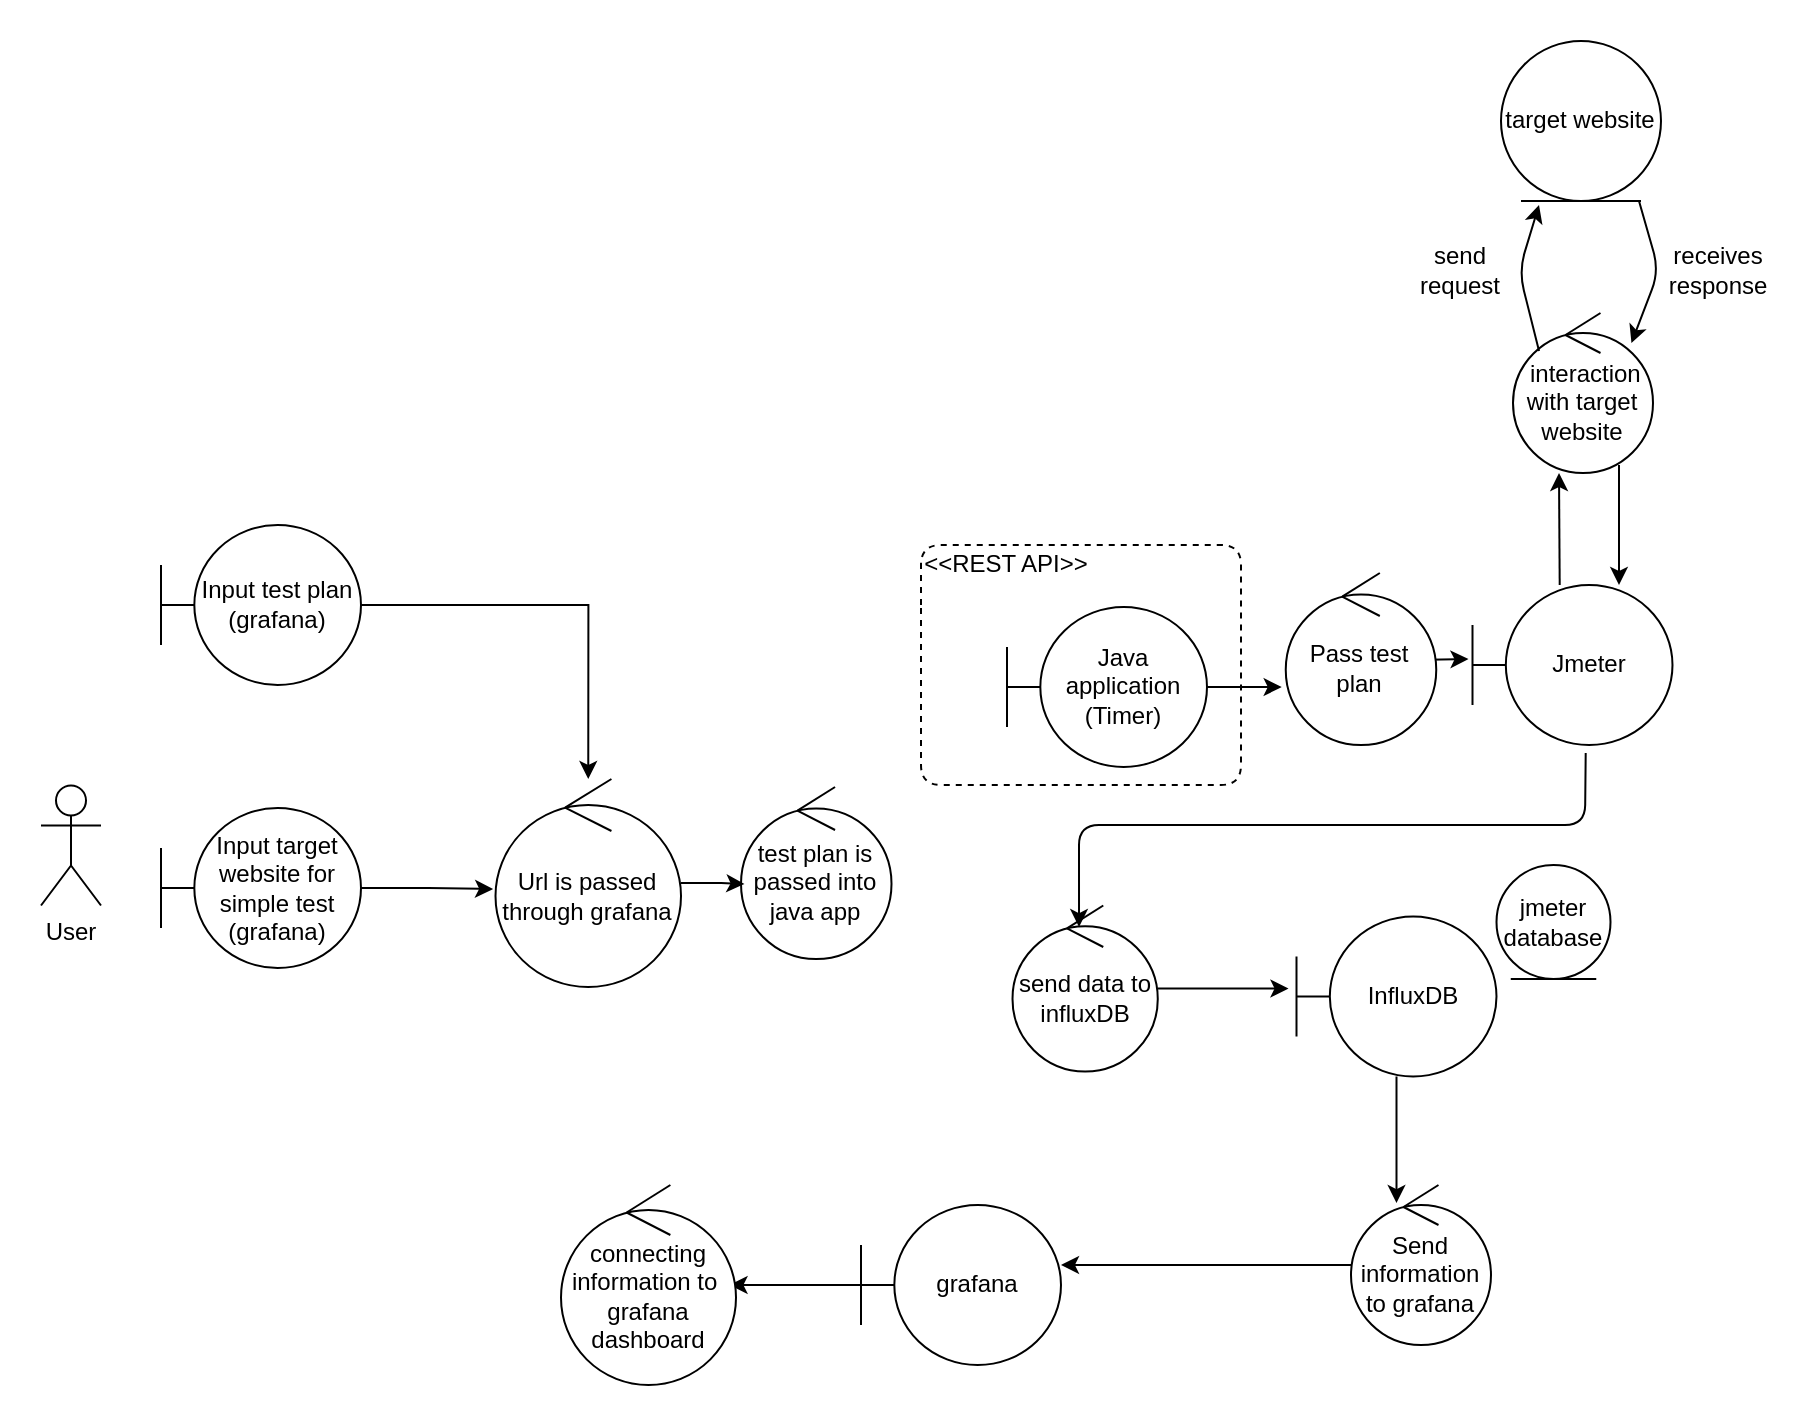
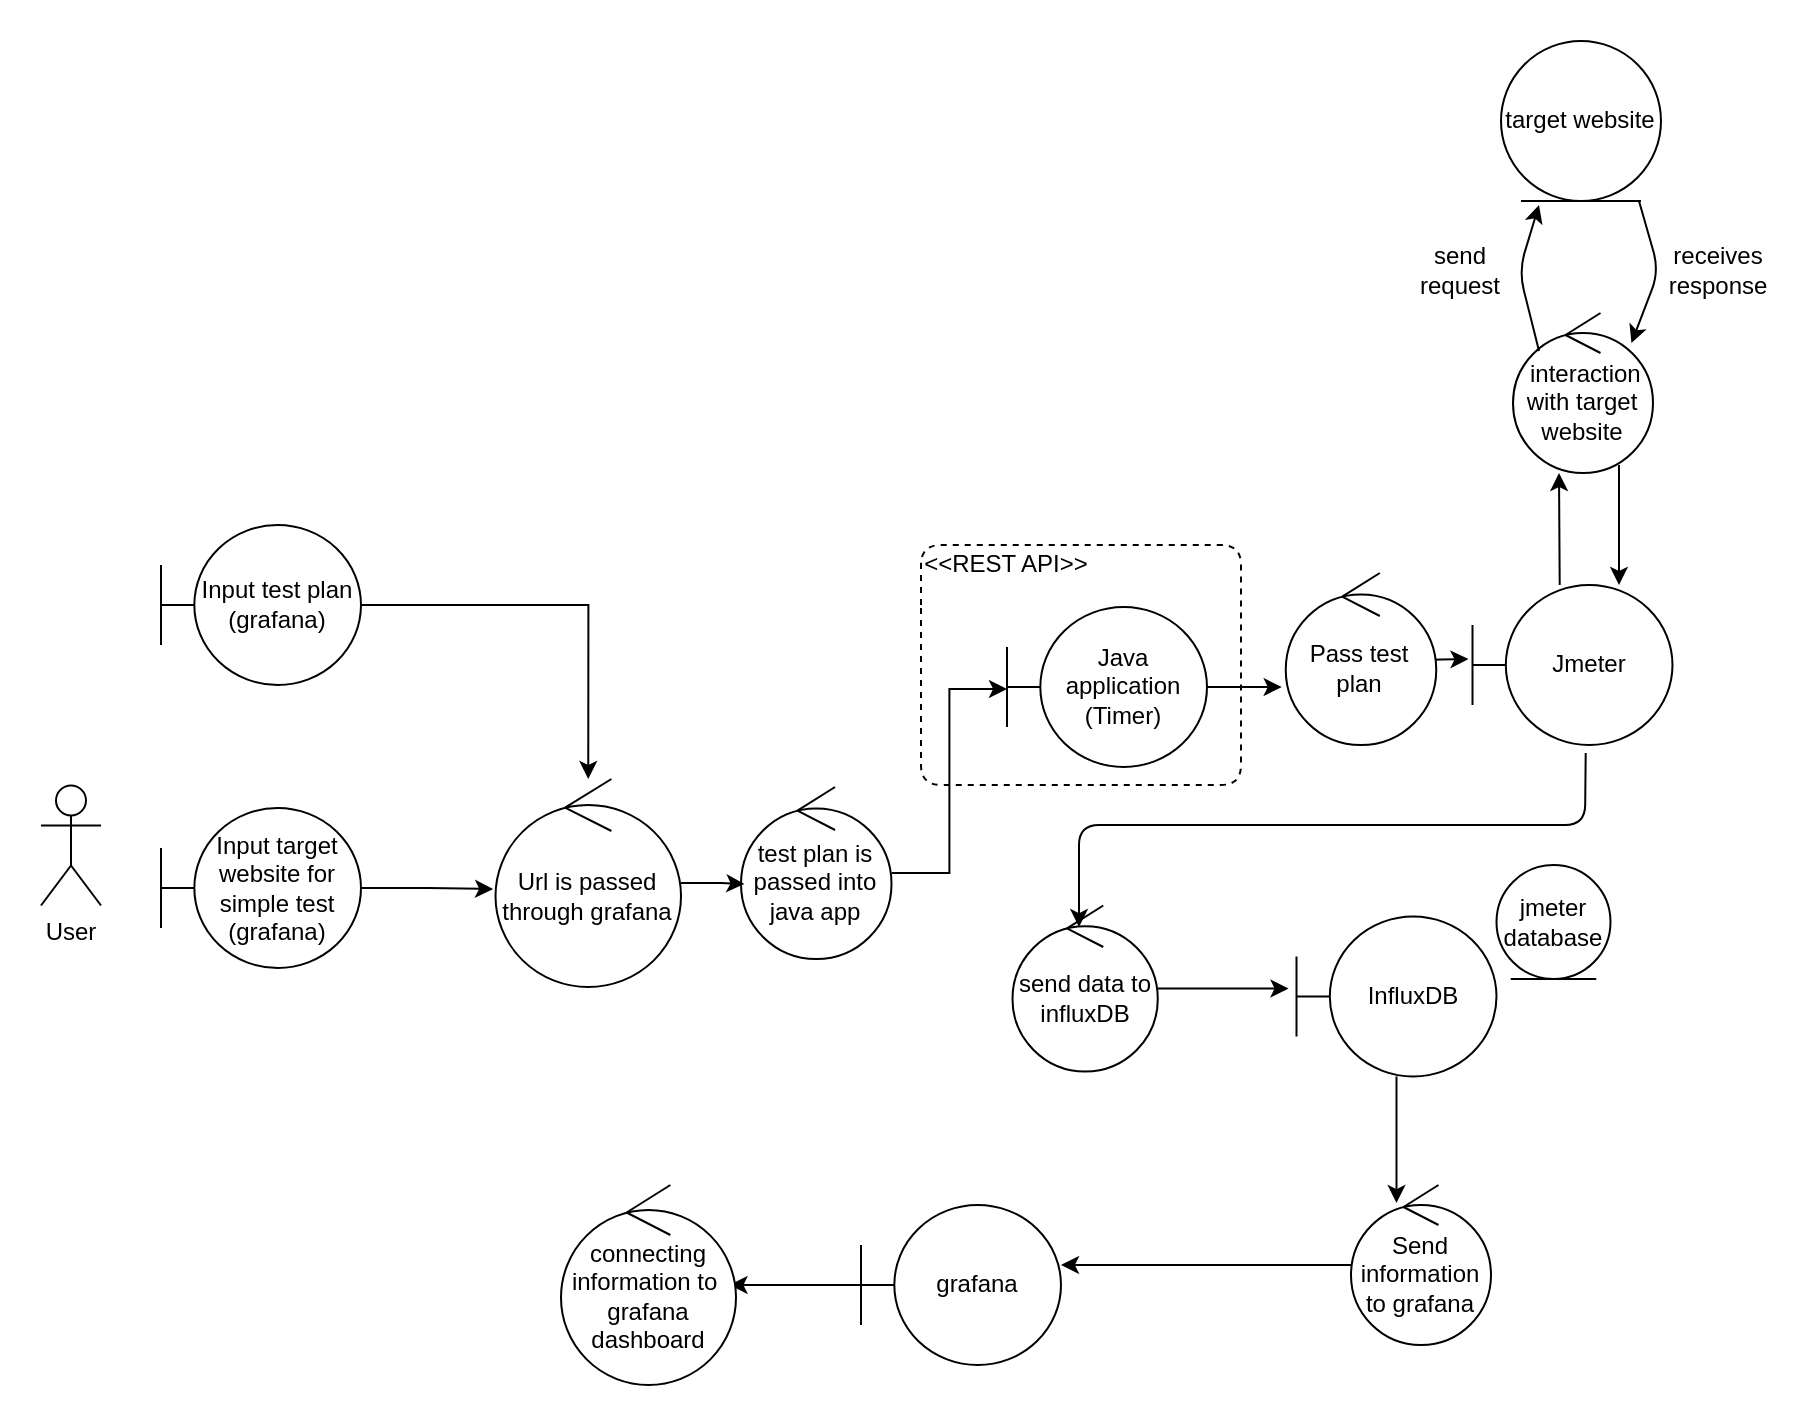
none -> (949, 788)
